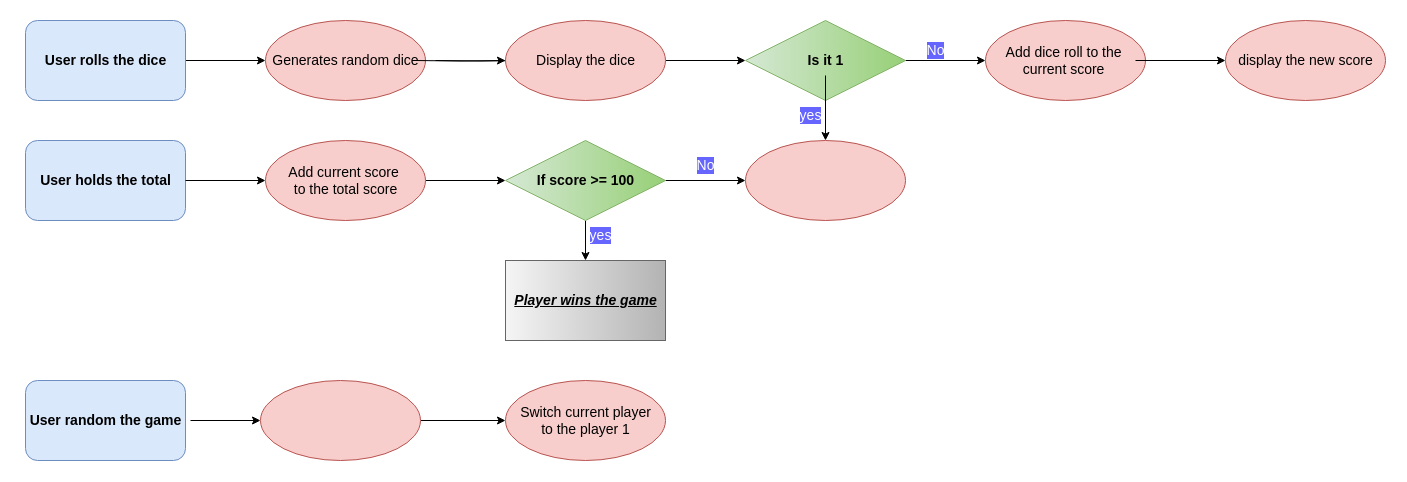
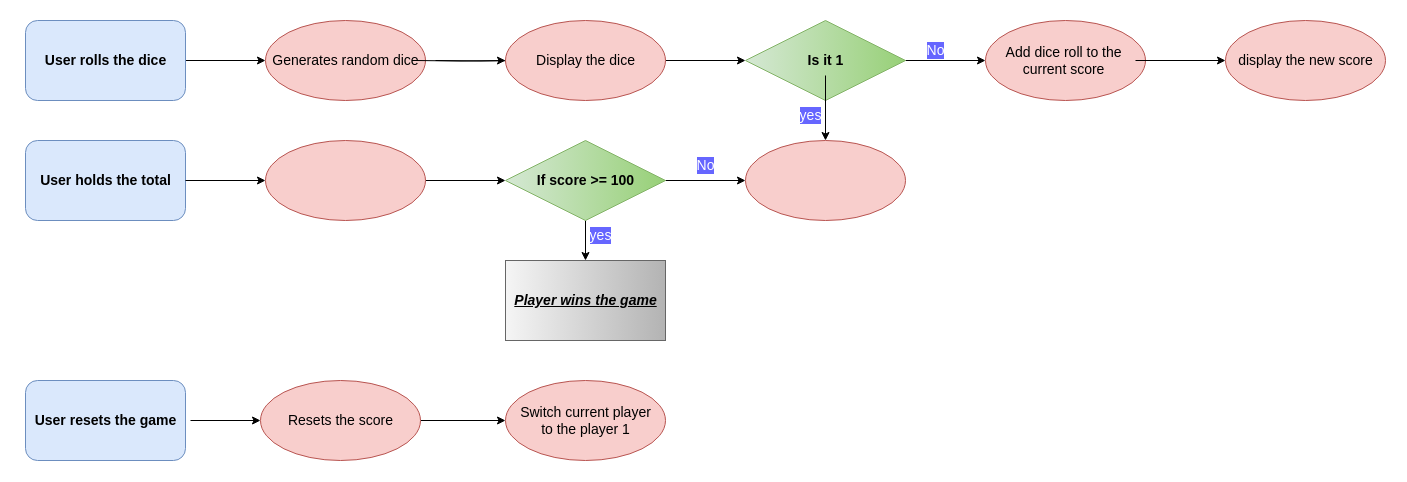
(346, 181) -> none
(106, 421) -> (106, 421)
none -> (341, 421)
